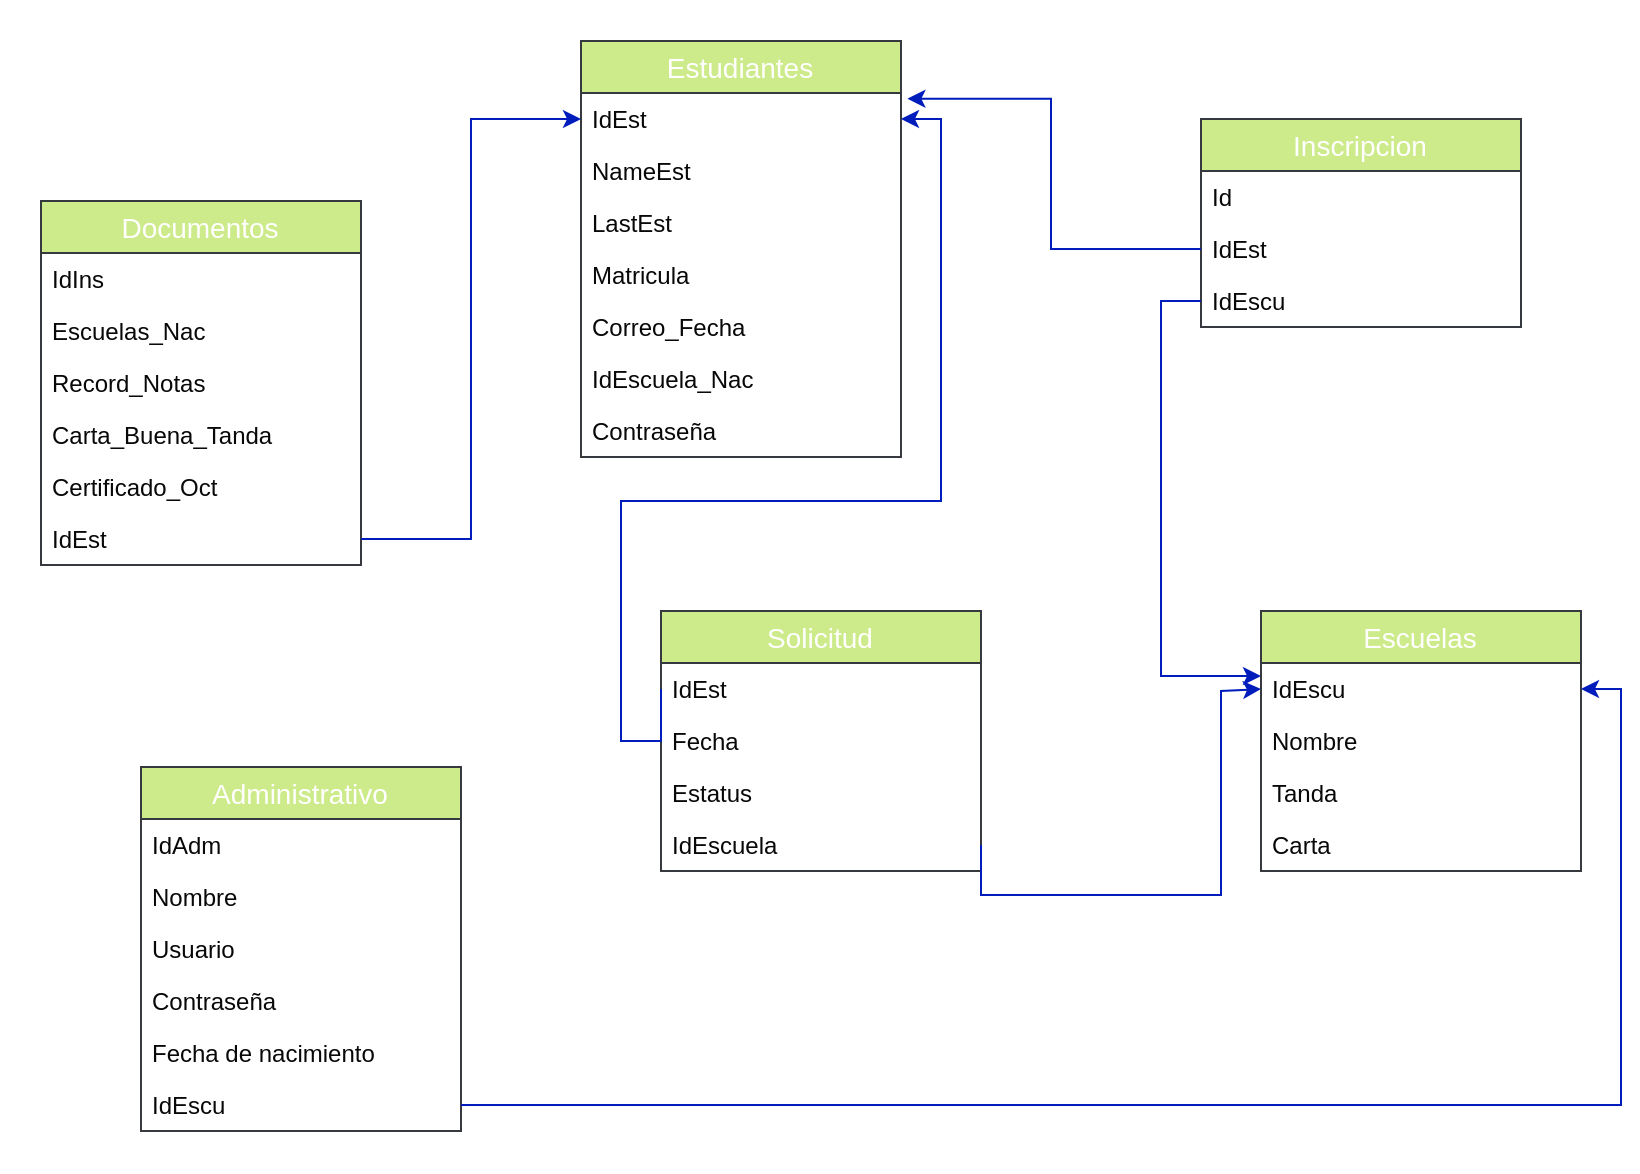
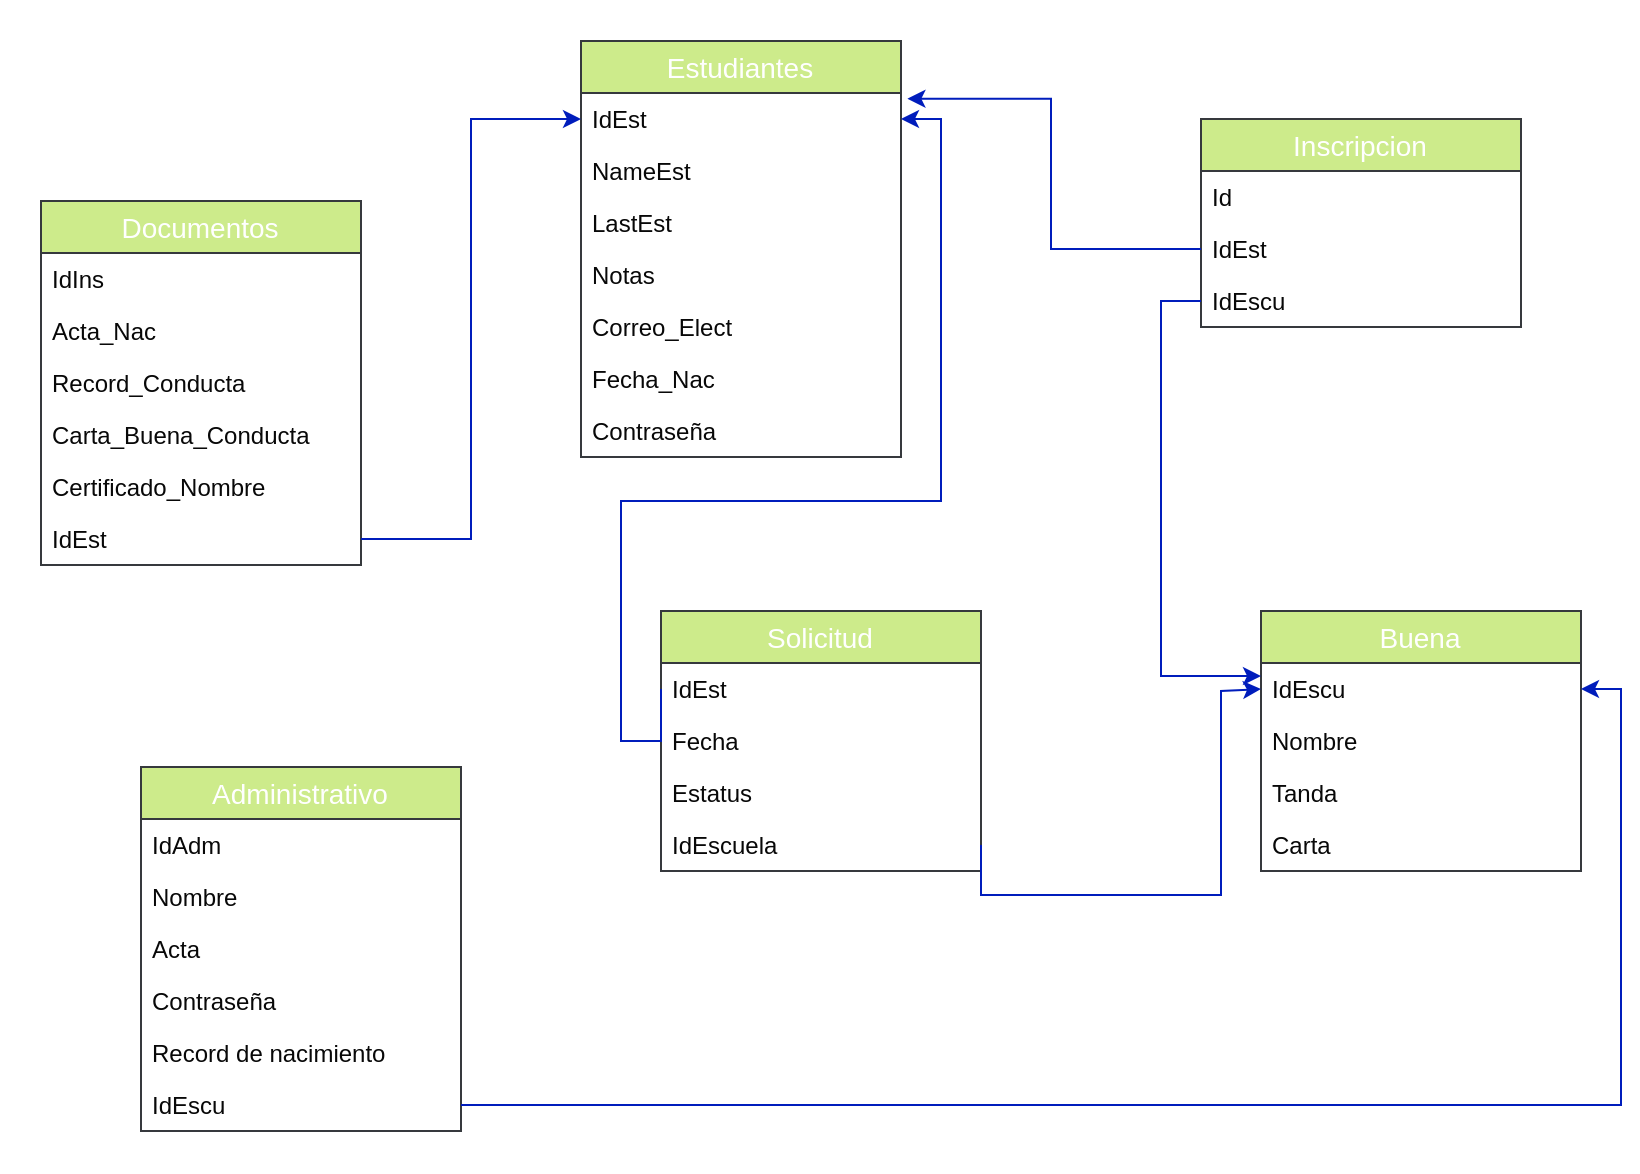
(646, 276) -> (626, 276)
(673, 328) -> (670, 328)
(130, 332) -> (106, 332)
(676, 380) -> (652, 380)
(133, 384) -> (153, 384)
(166, 436) -> (186, 436)
(147, 488) -> (167, 488)
(1420, 639) -> (1420, 639)
(196, 950) -> (179, 950)
(267, 1054) -> (274, 1054)
